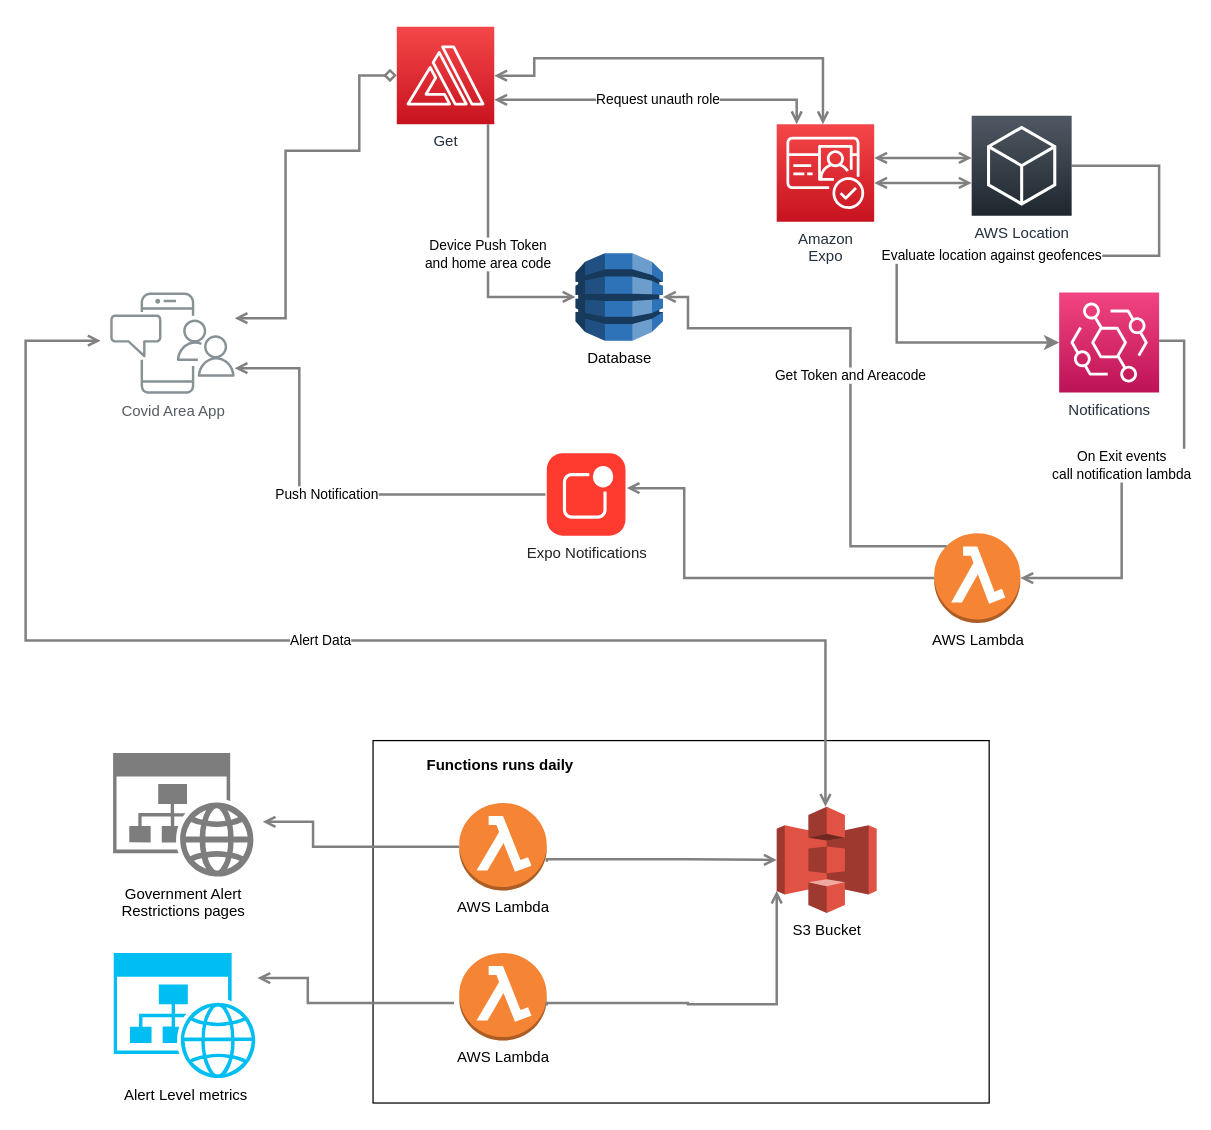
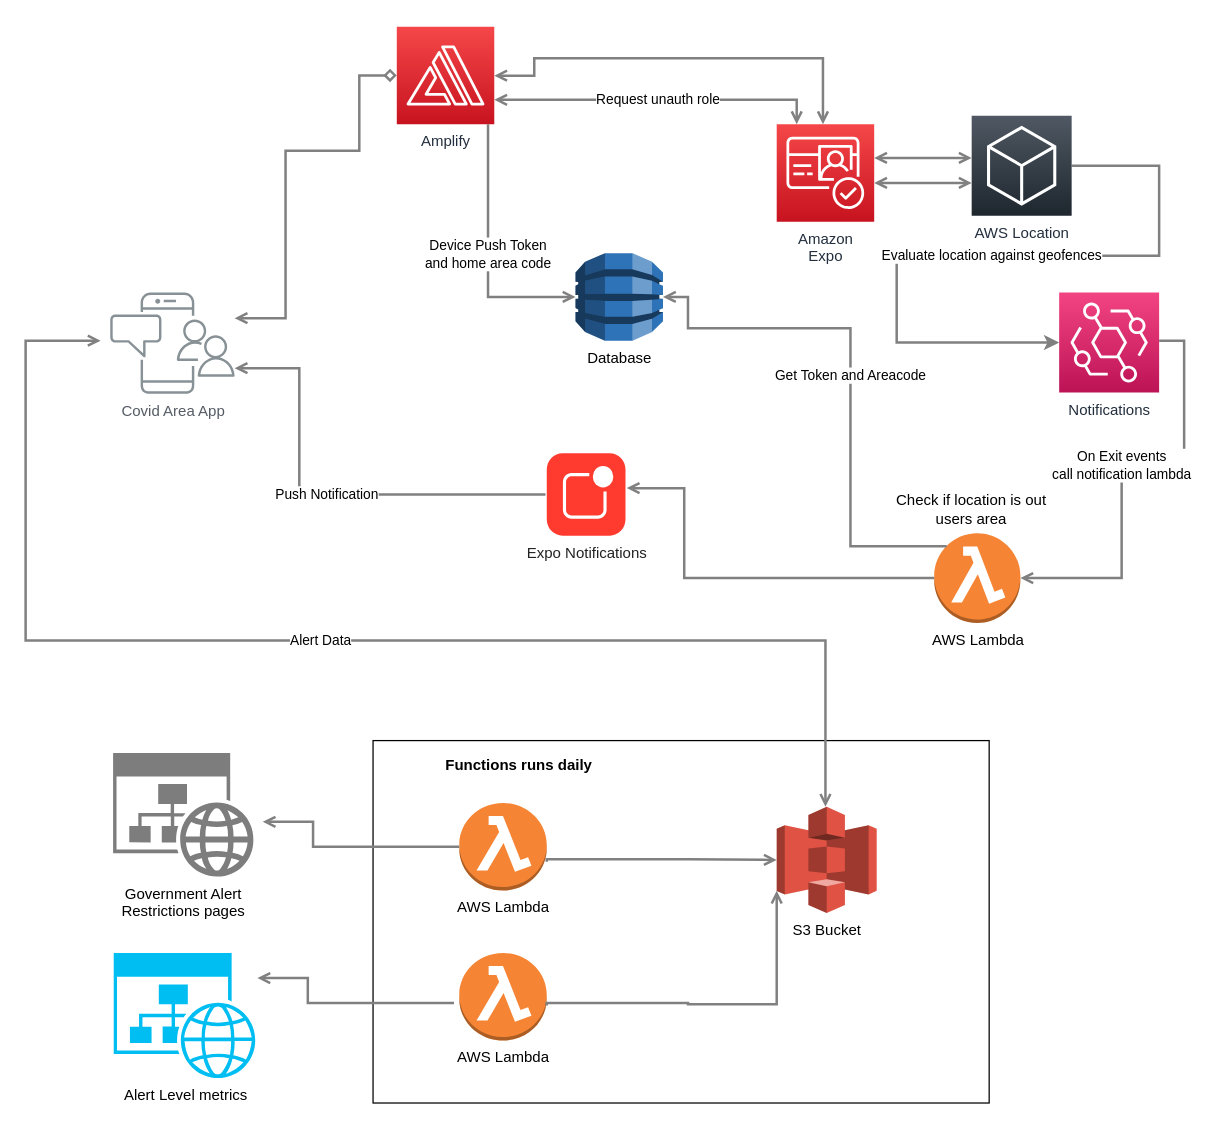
(446, 142) -> (446, 142)
none -> (972, 509)
(501, 766) -> (519, 766)
